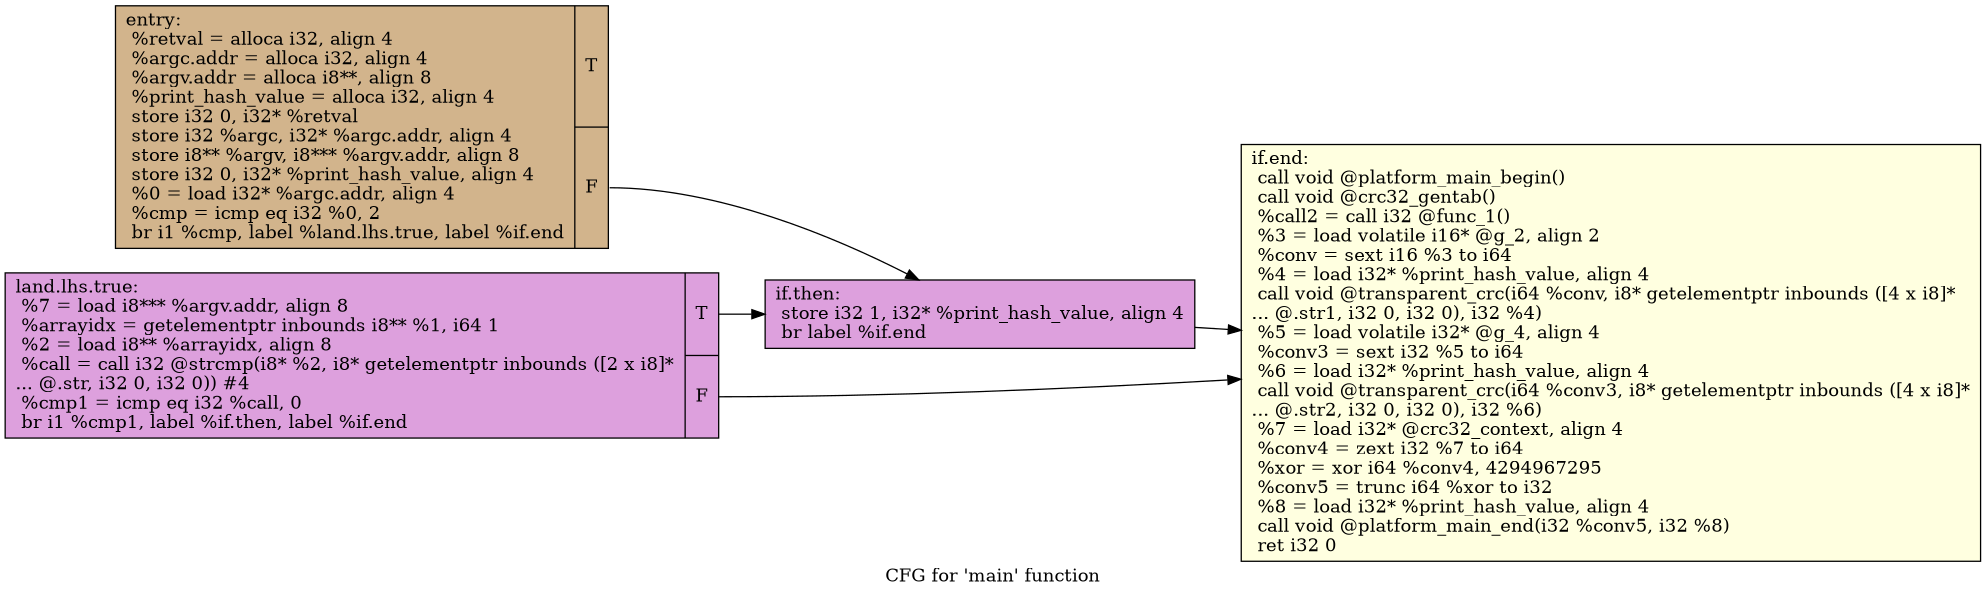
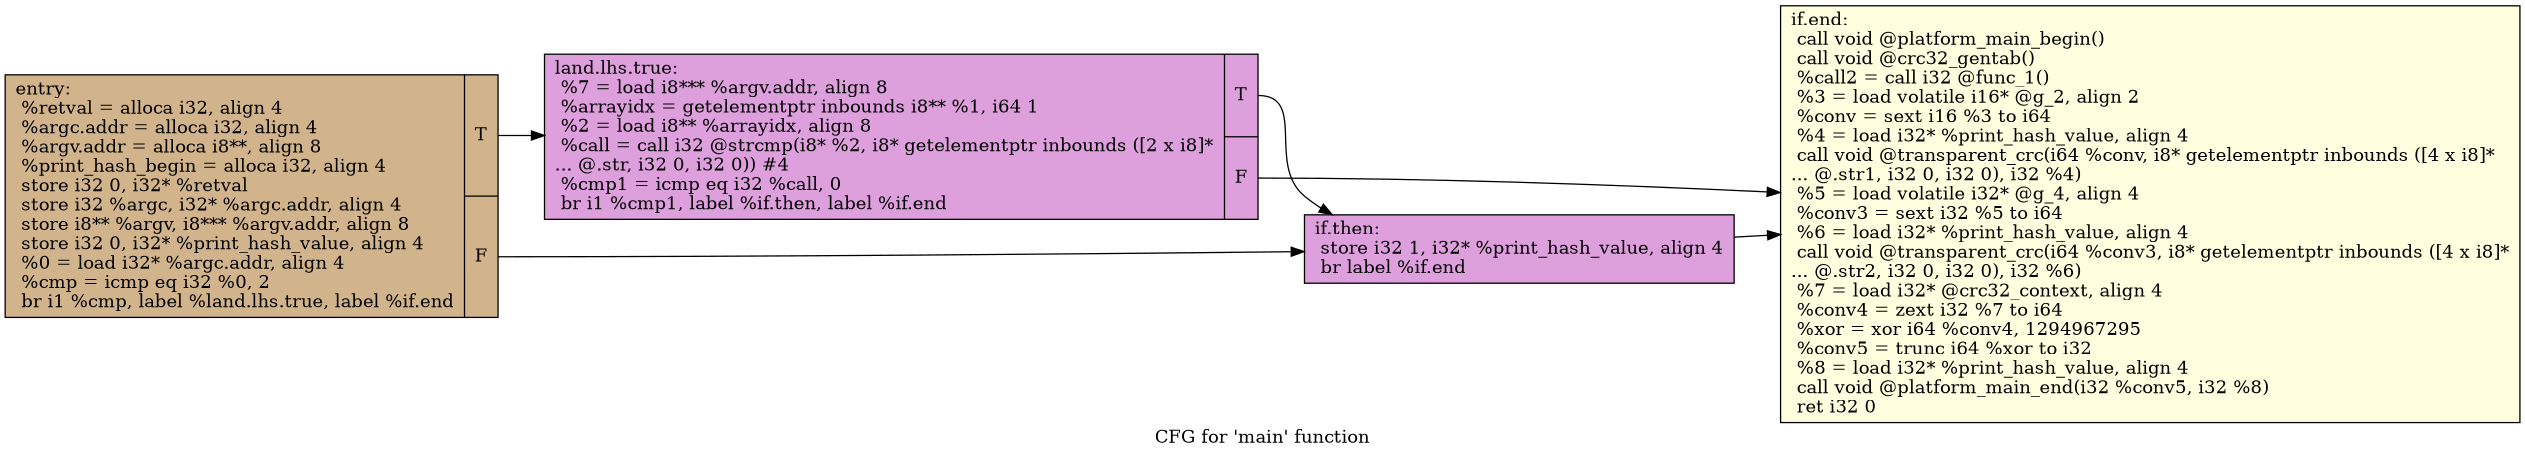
(310, 97) -> (201, 166)
none -> (515, 135)
(1427, 468) -> (1966, 330)
